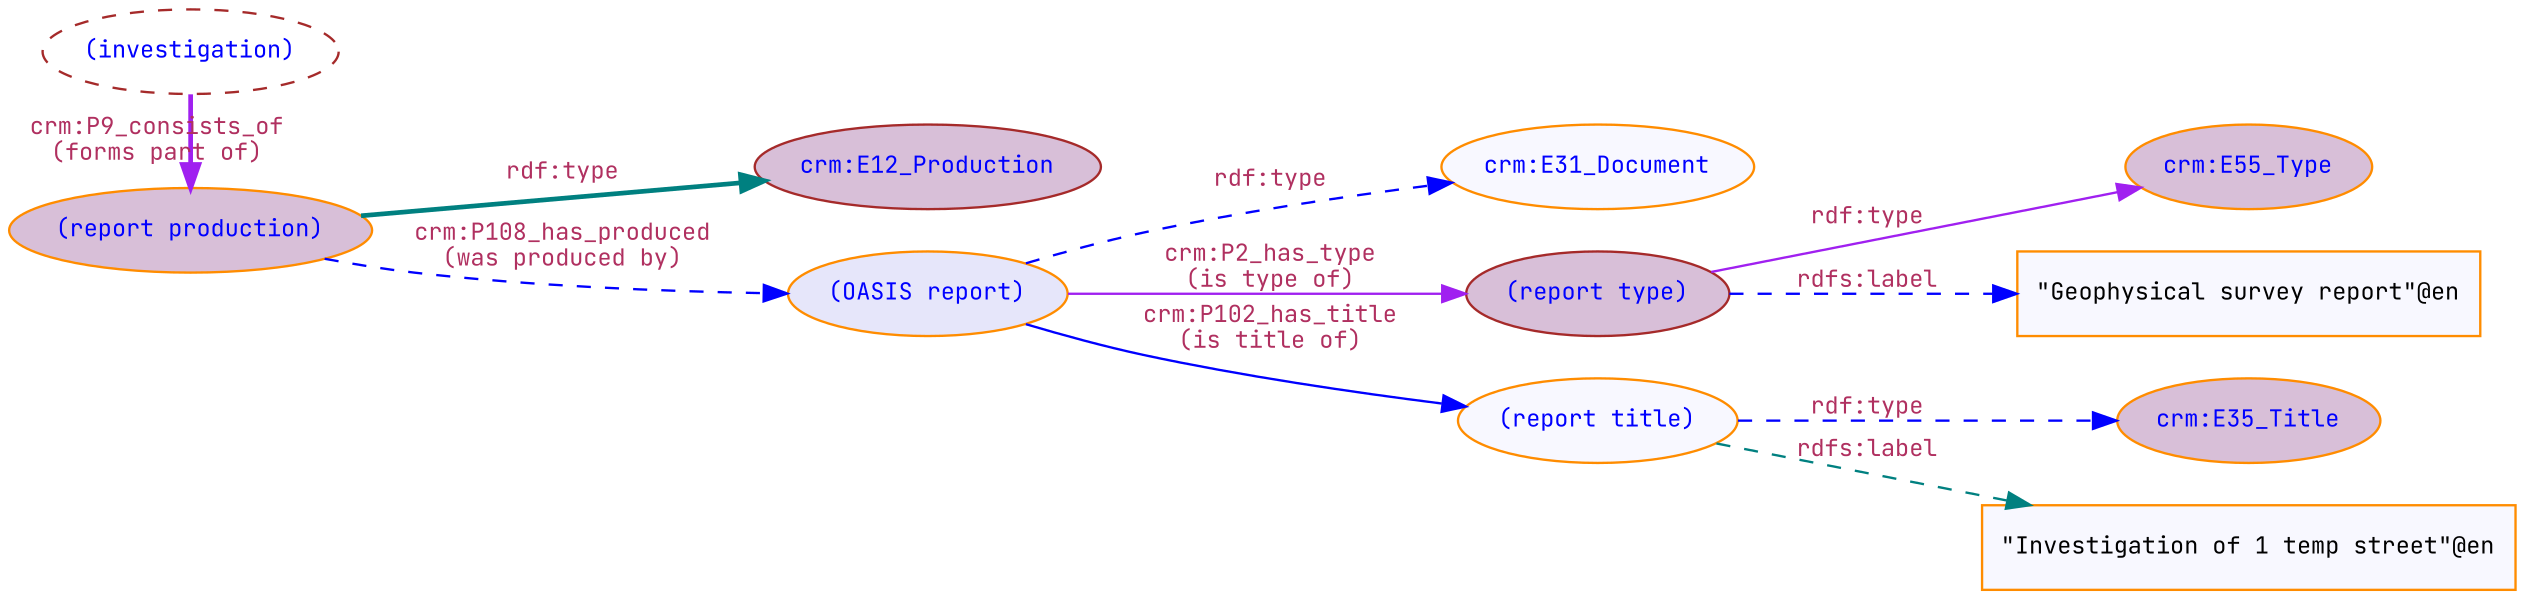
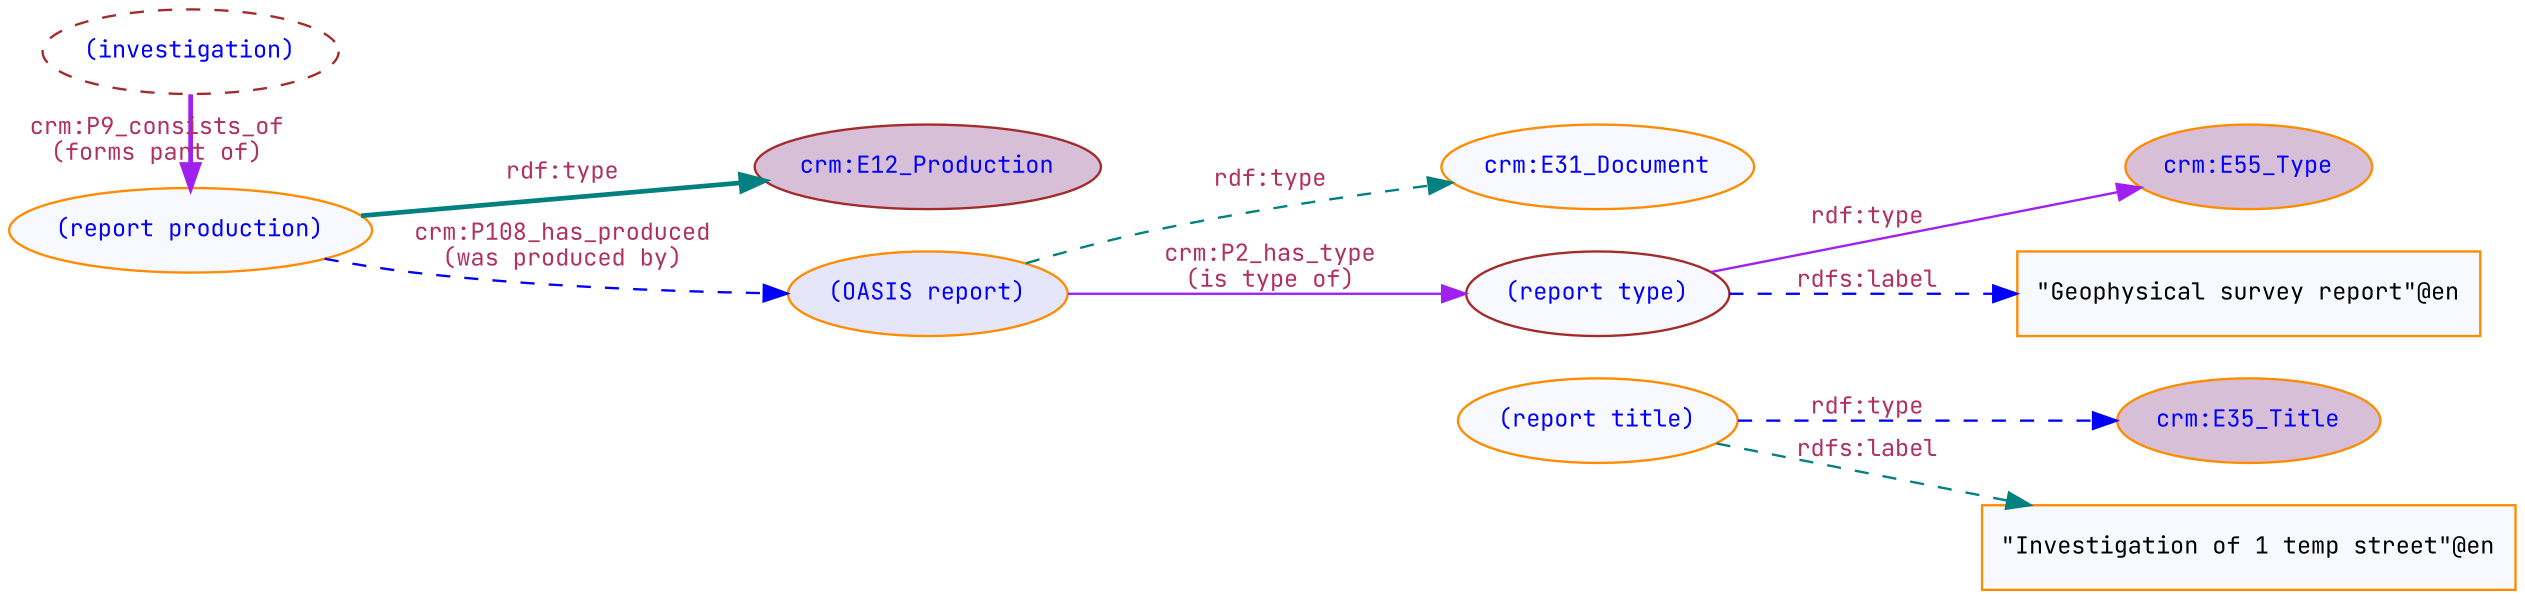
(1226, 217) -> (1226, 217)
(191, 230) -> (191, 230)
(1598, 294) -> (1598, 294)
(1232, 372) -> none
